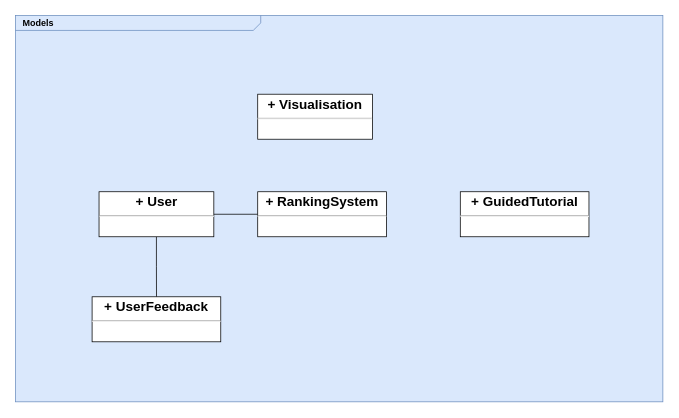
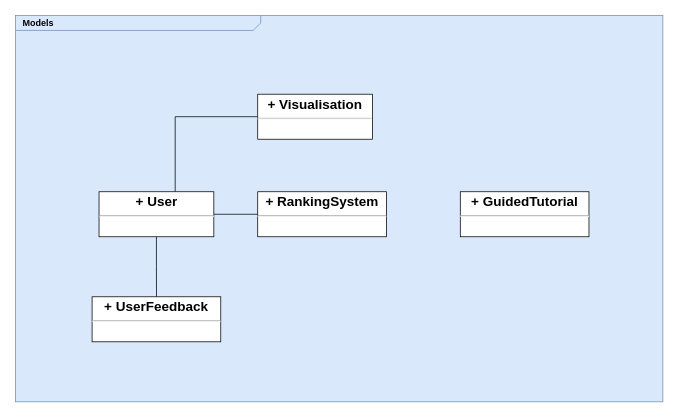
none -> (178, 117)
